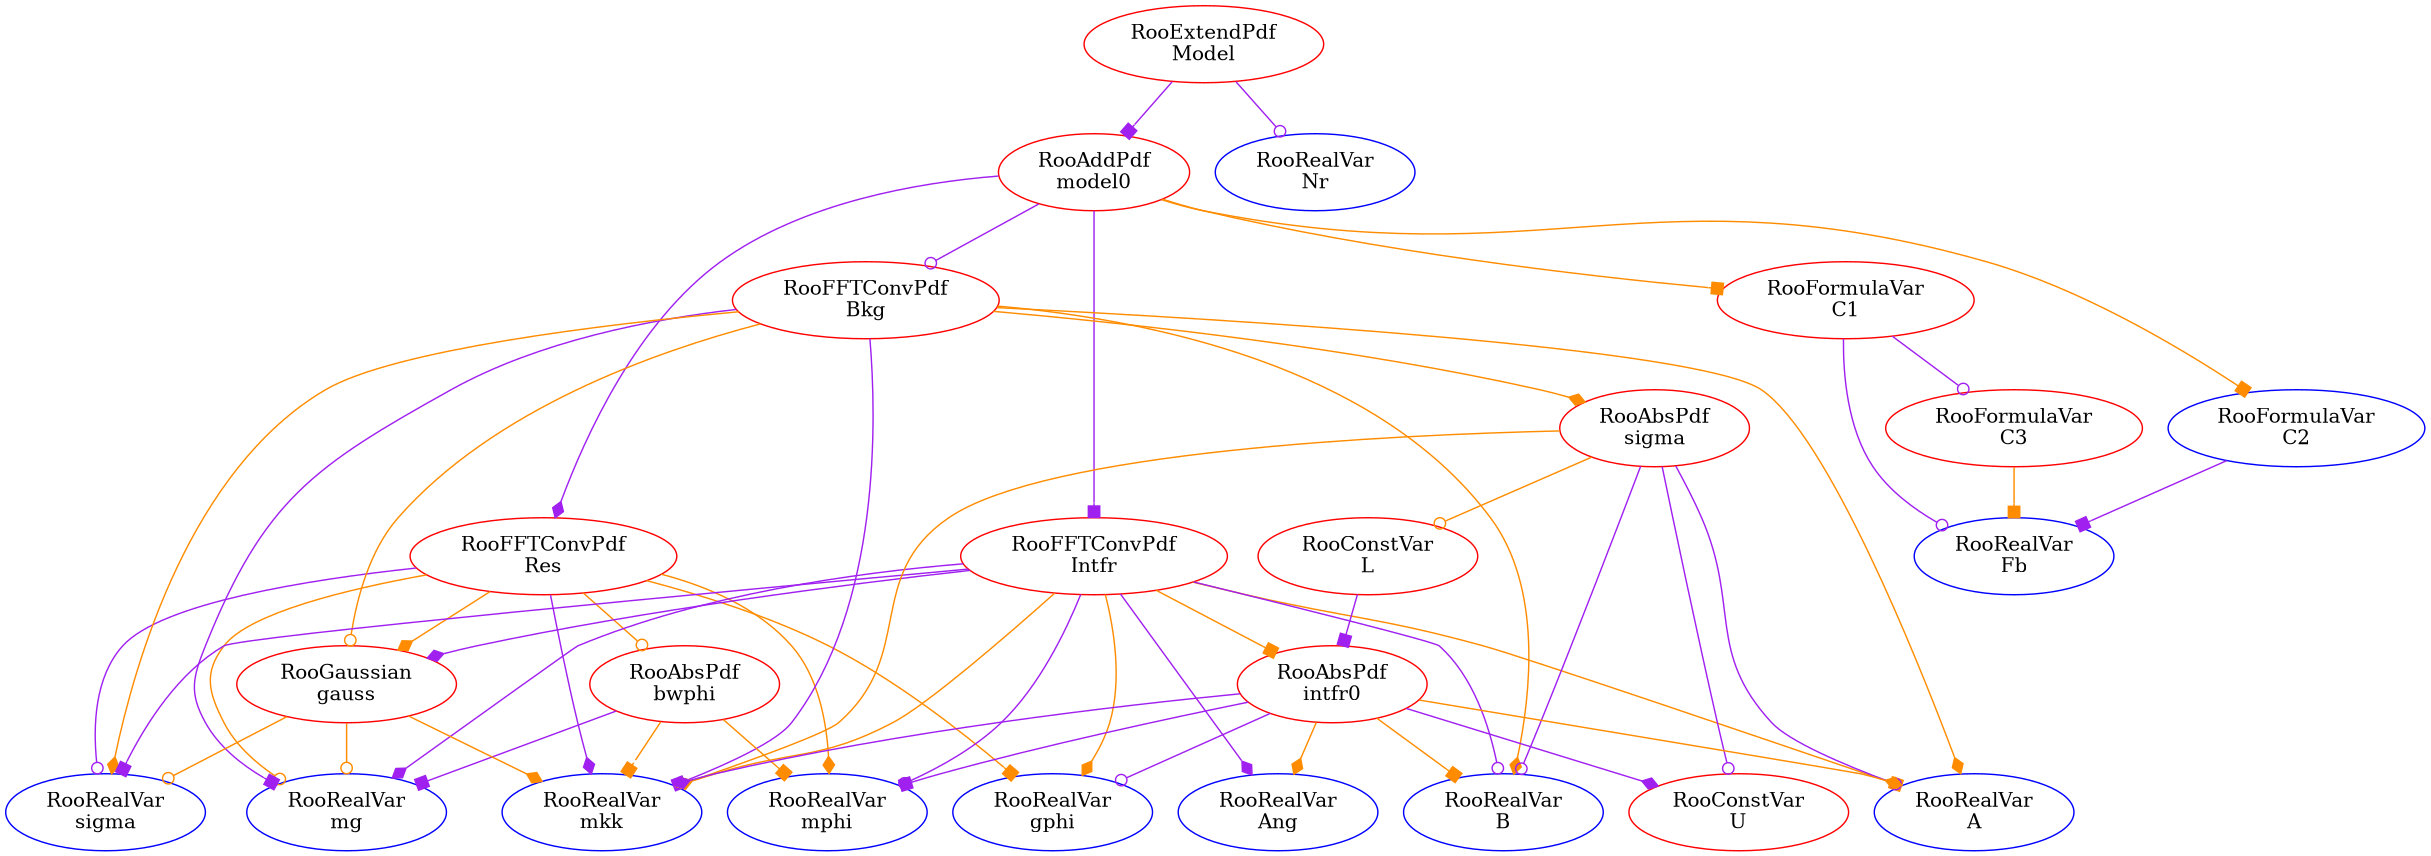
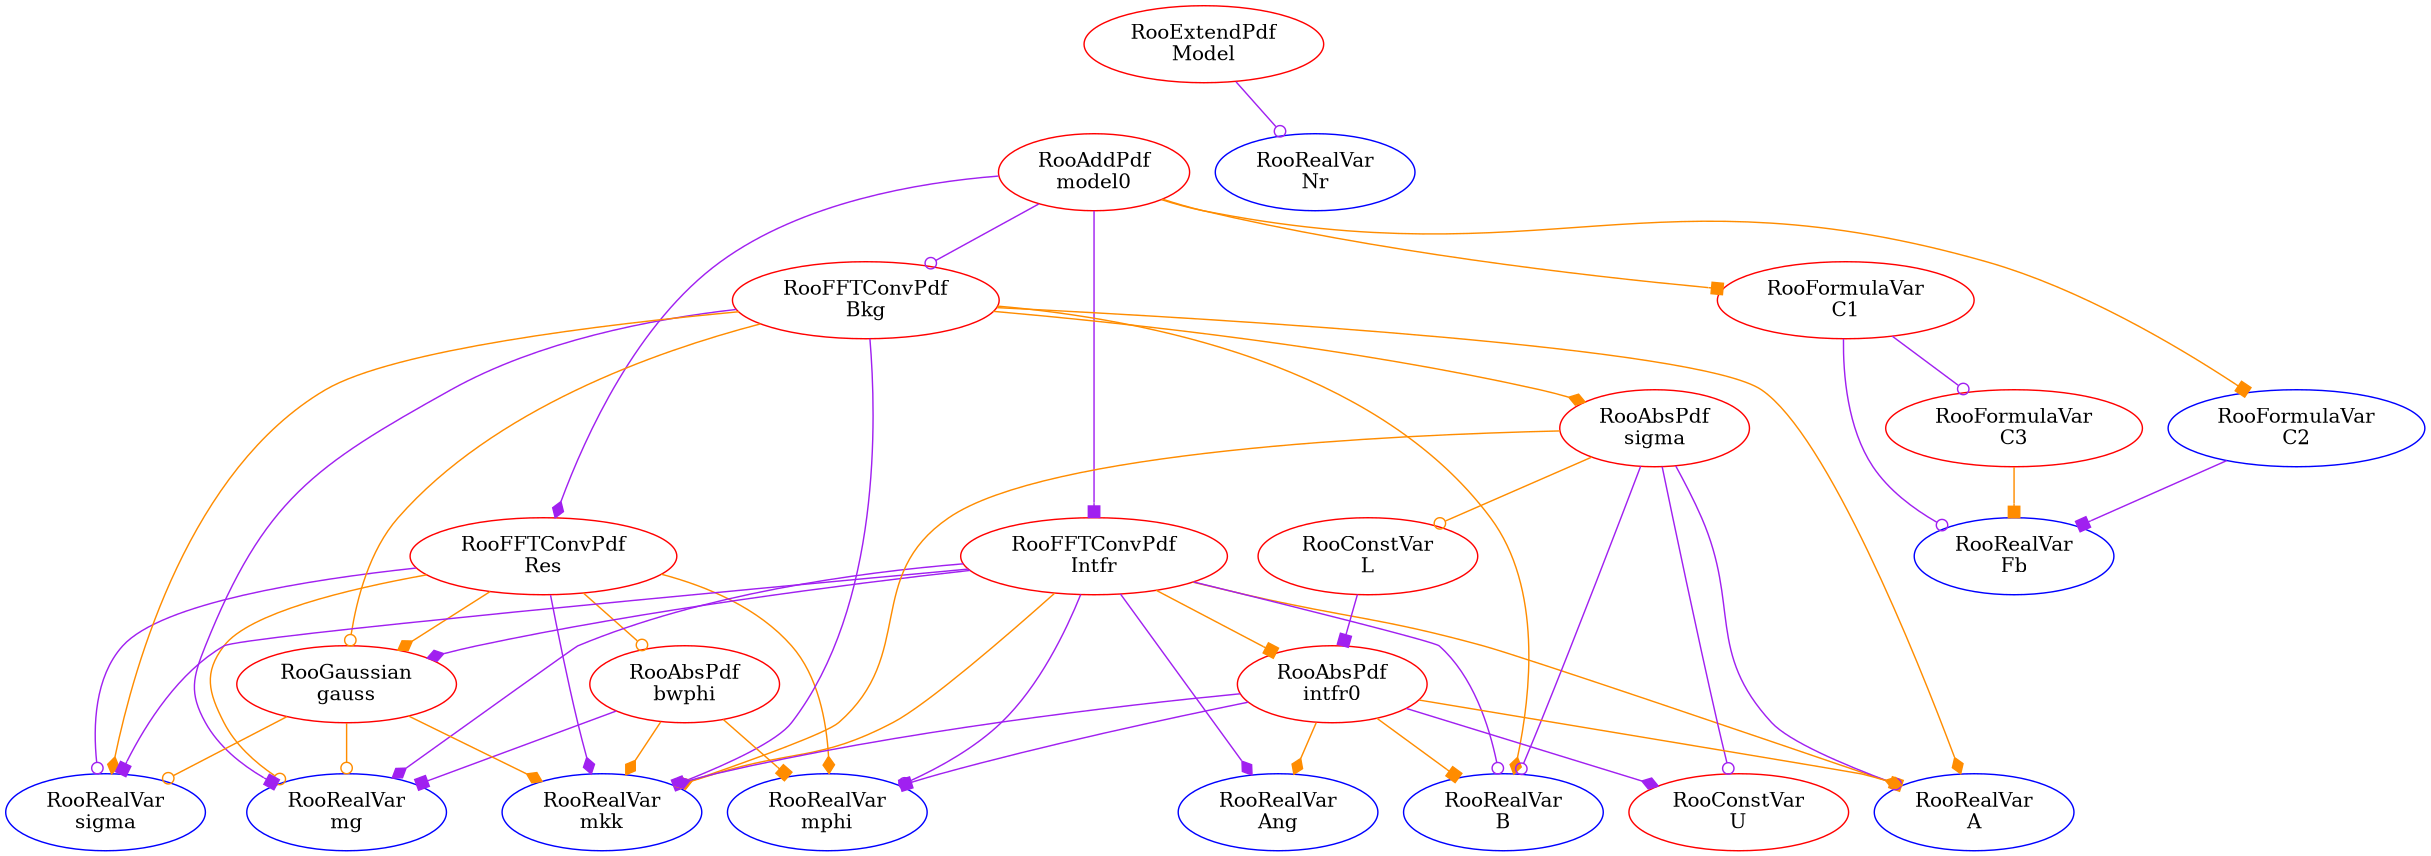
(1153, 103) -> none
(648, 741) -> (648, 741)
(1053, 812) -> none
